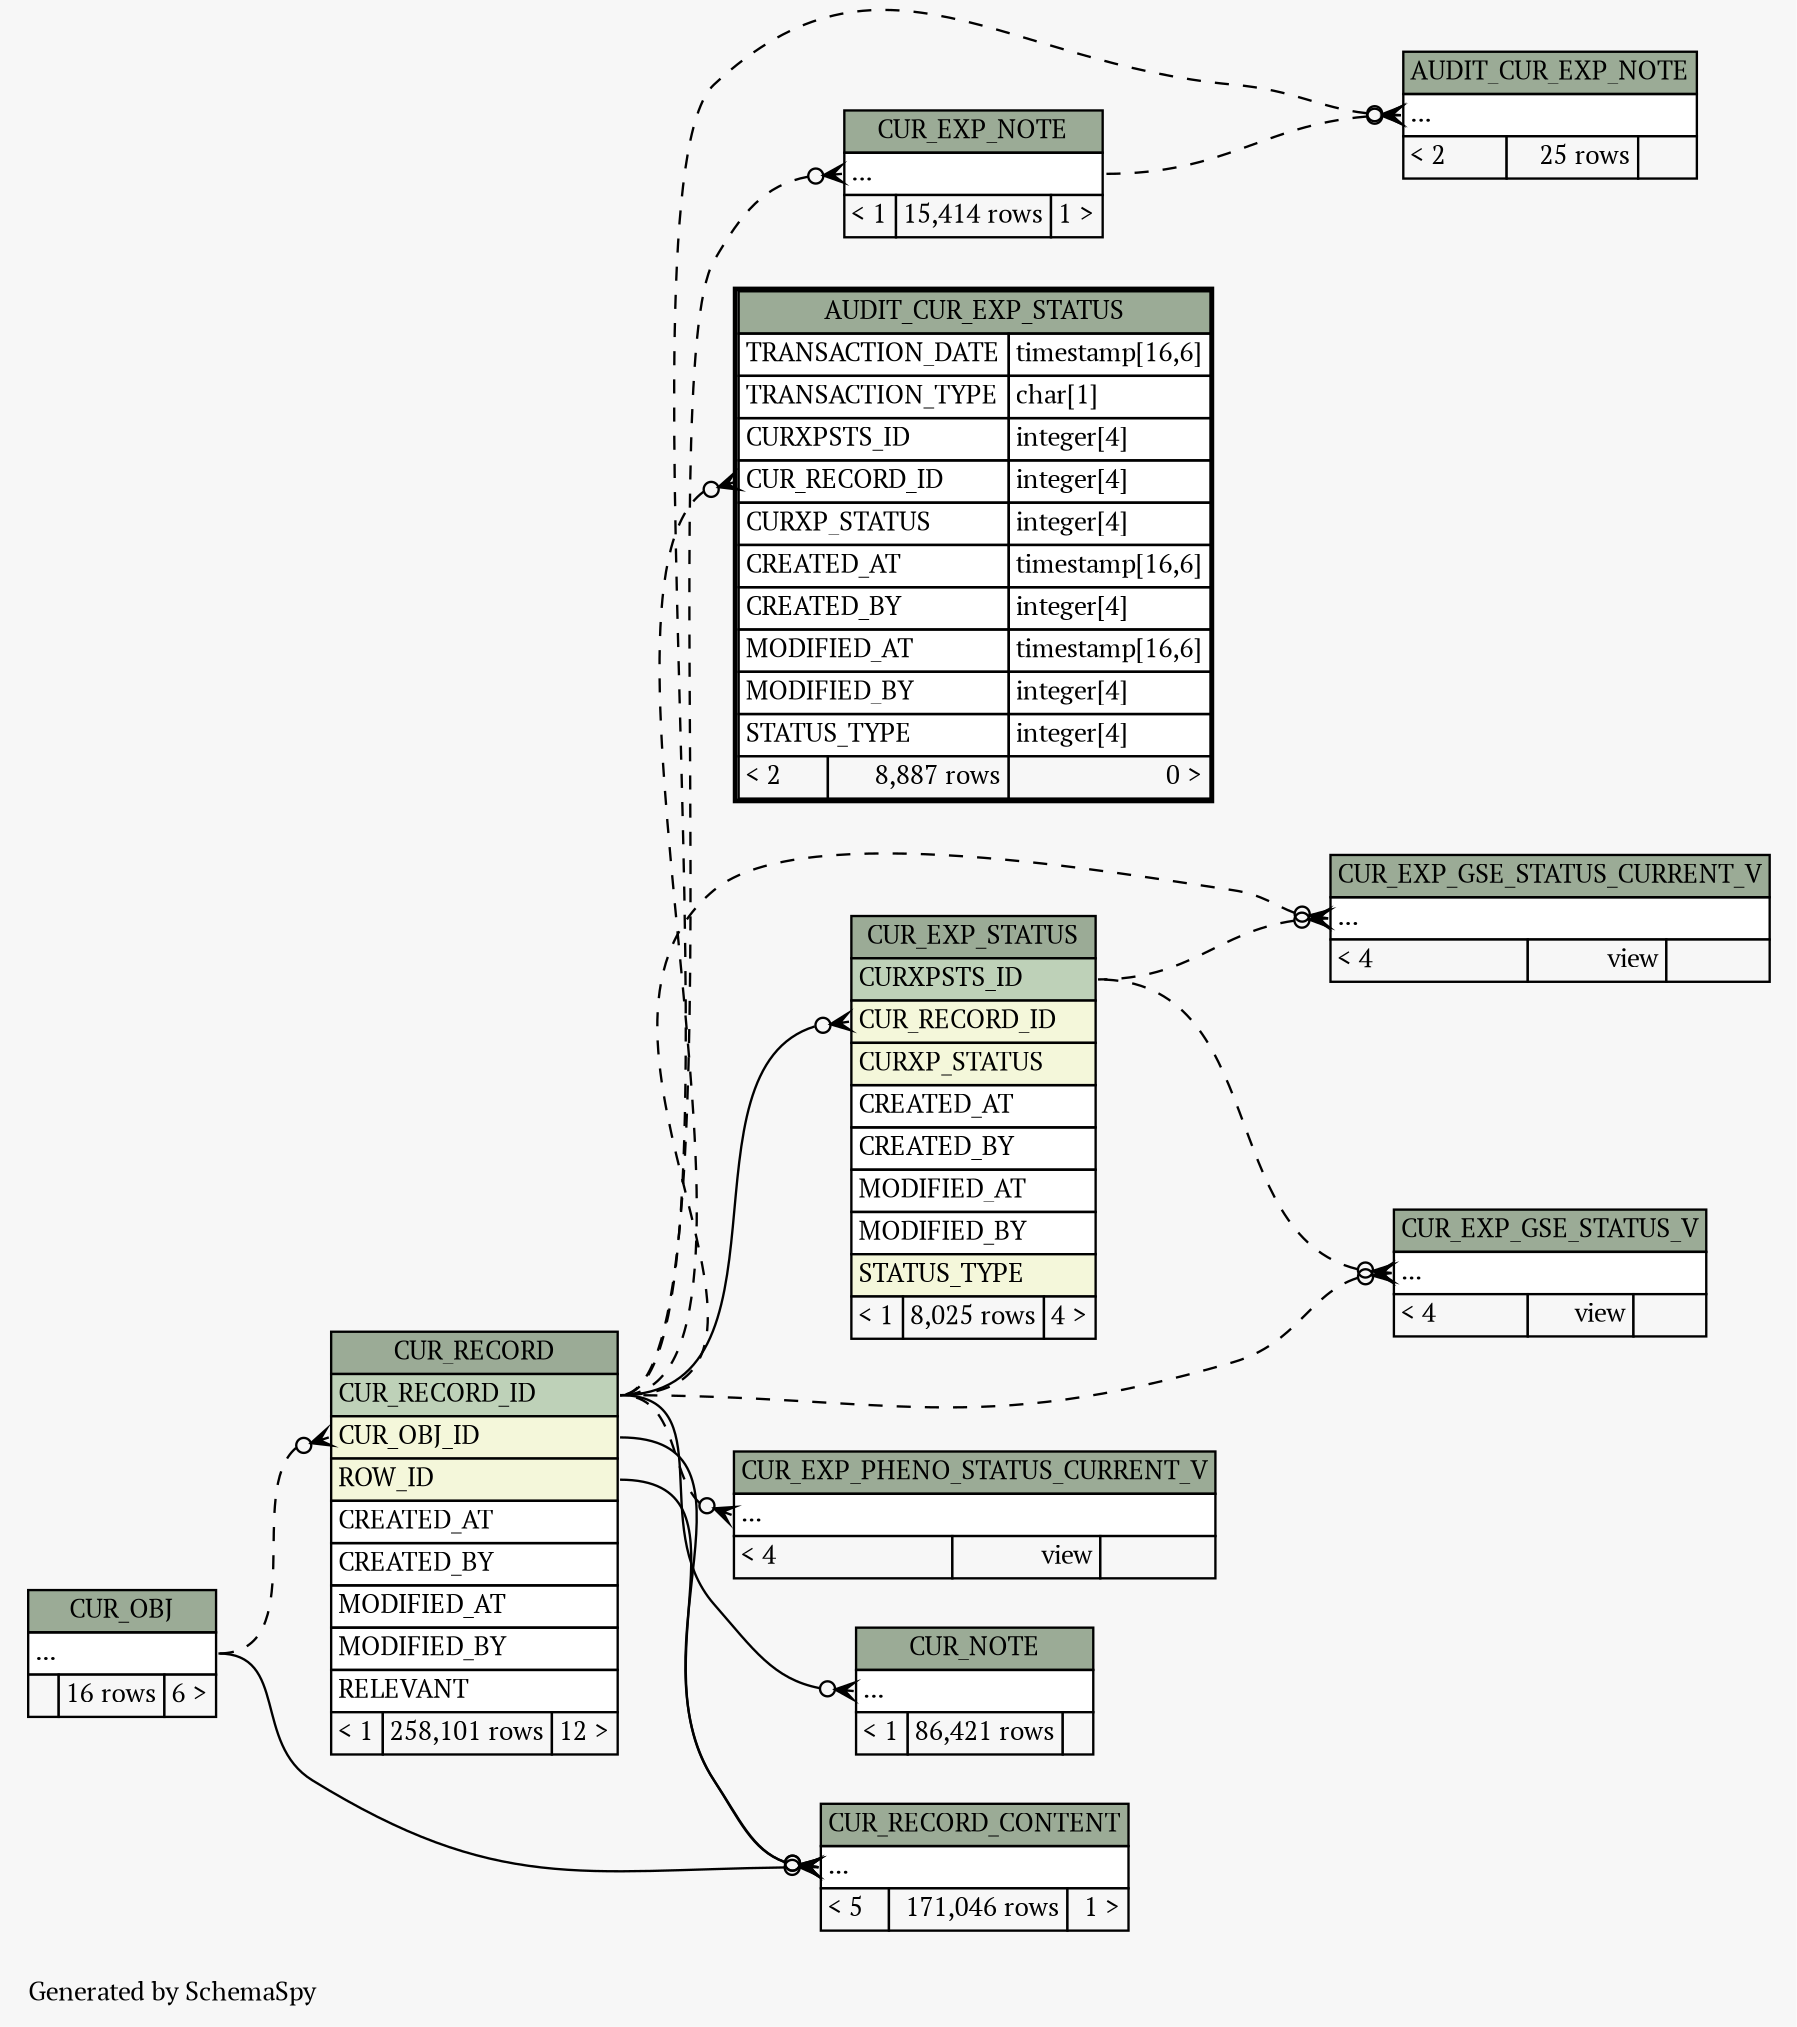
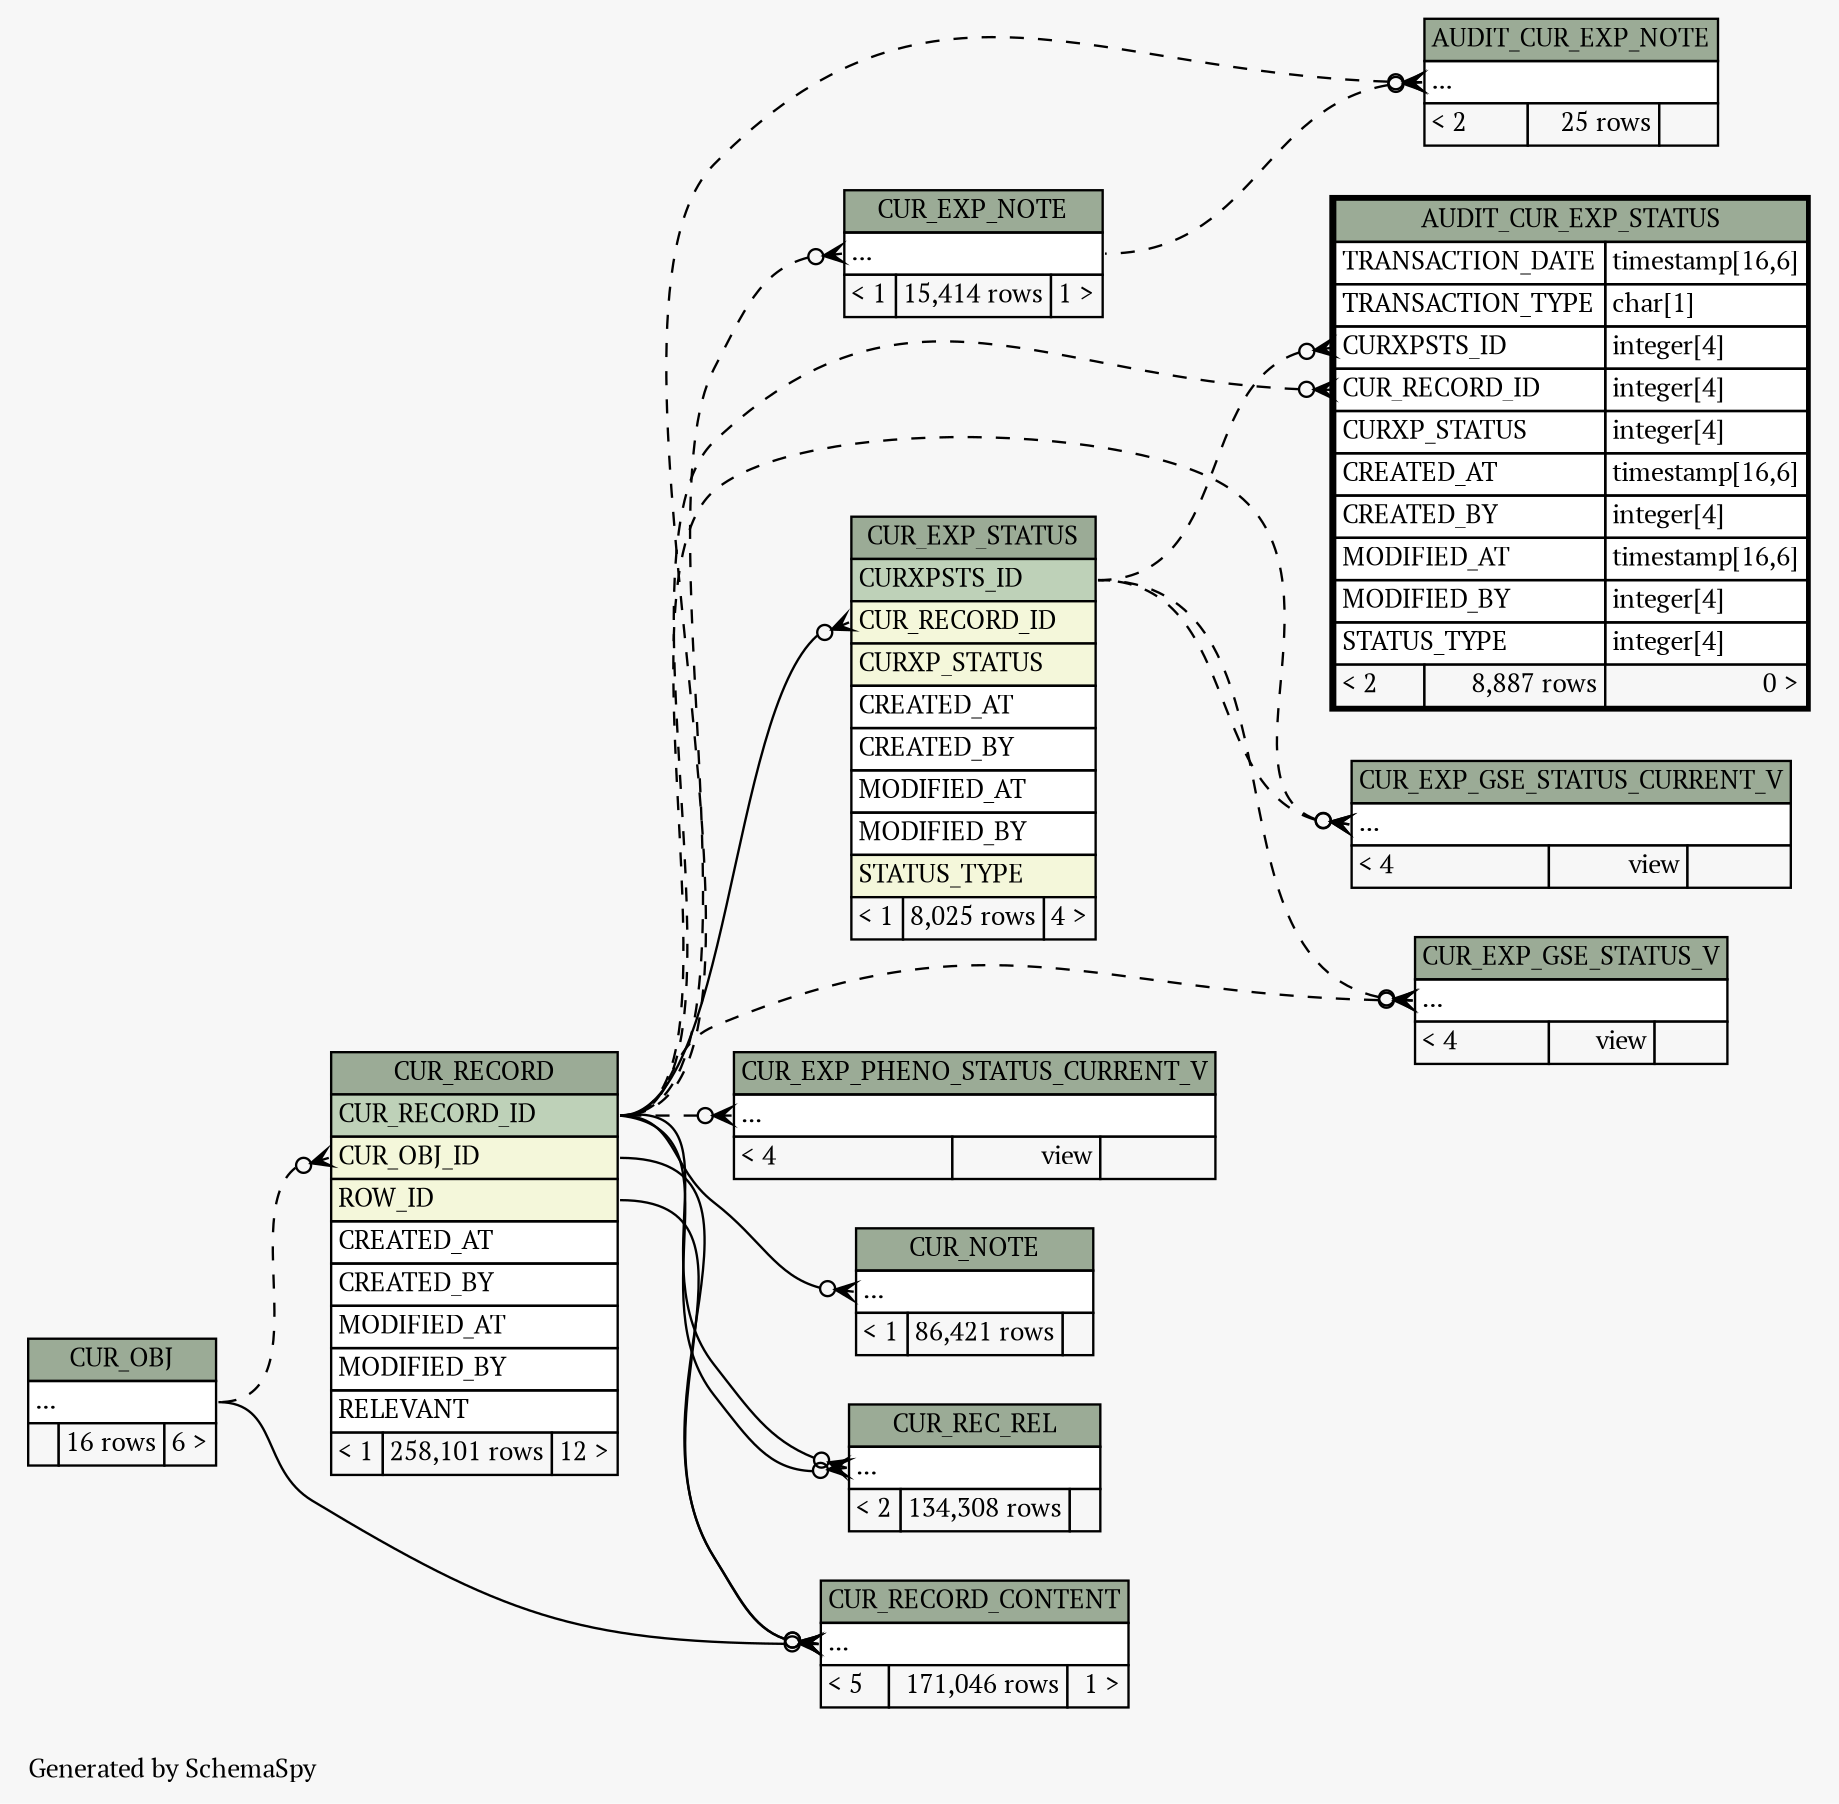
none -> (1215, 465)
none -> (973, 1468)
